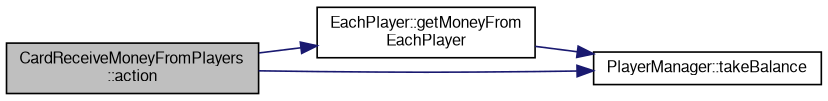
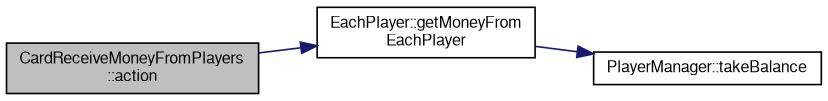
(418, 72) -> none
